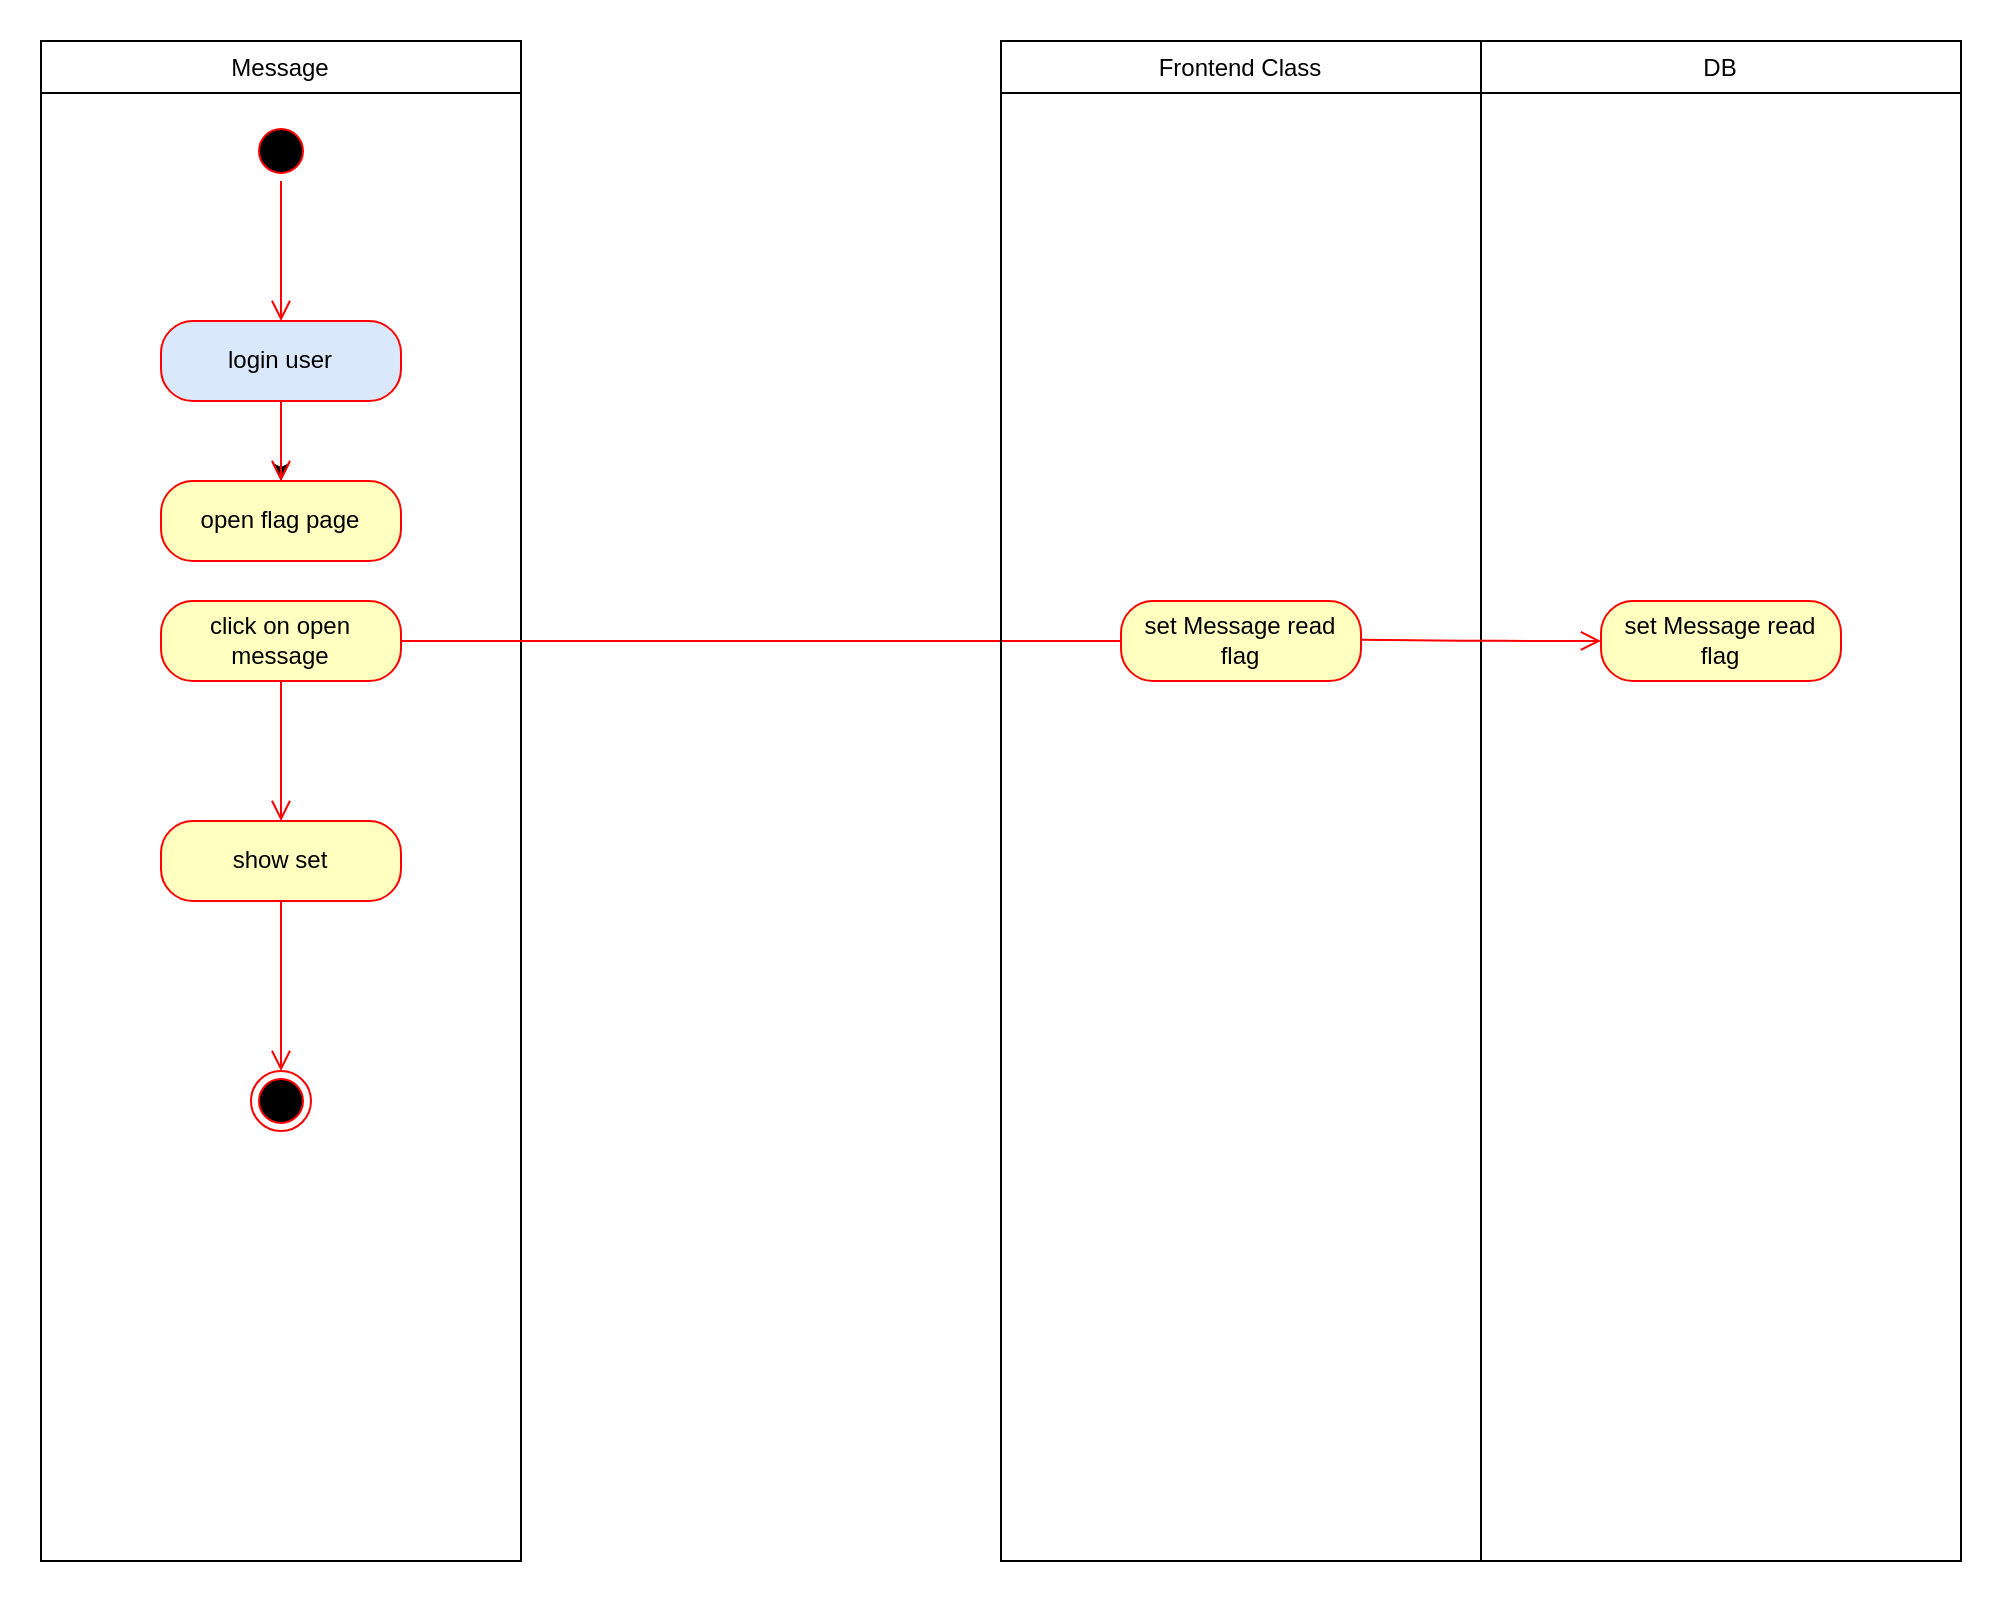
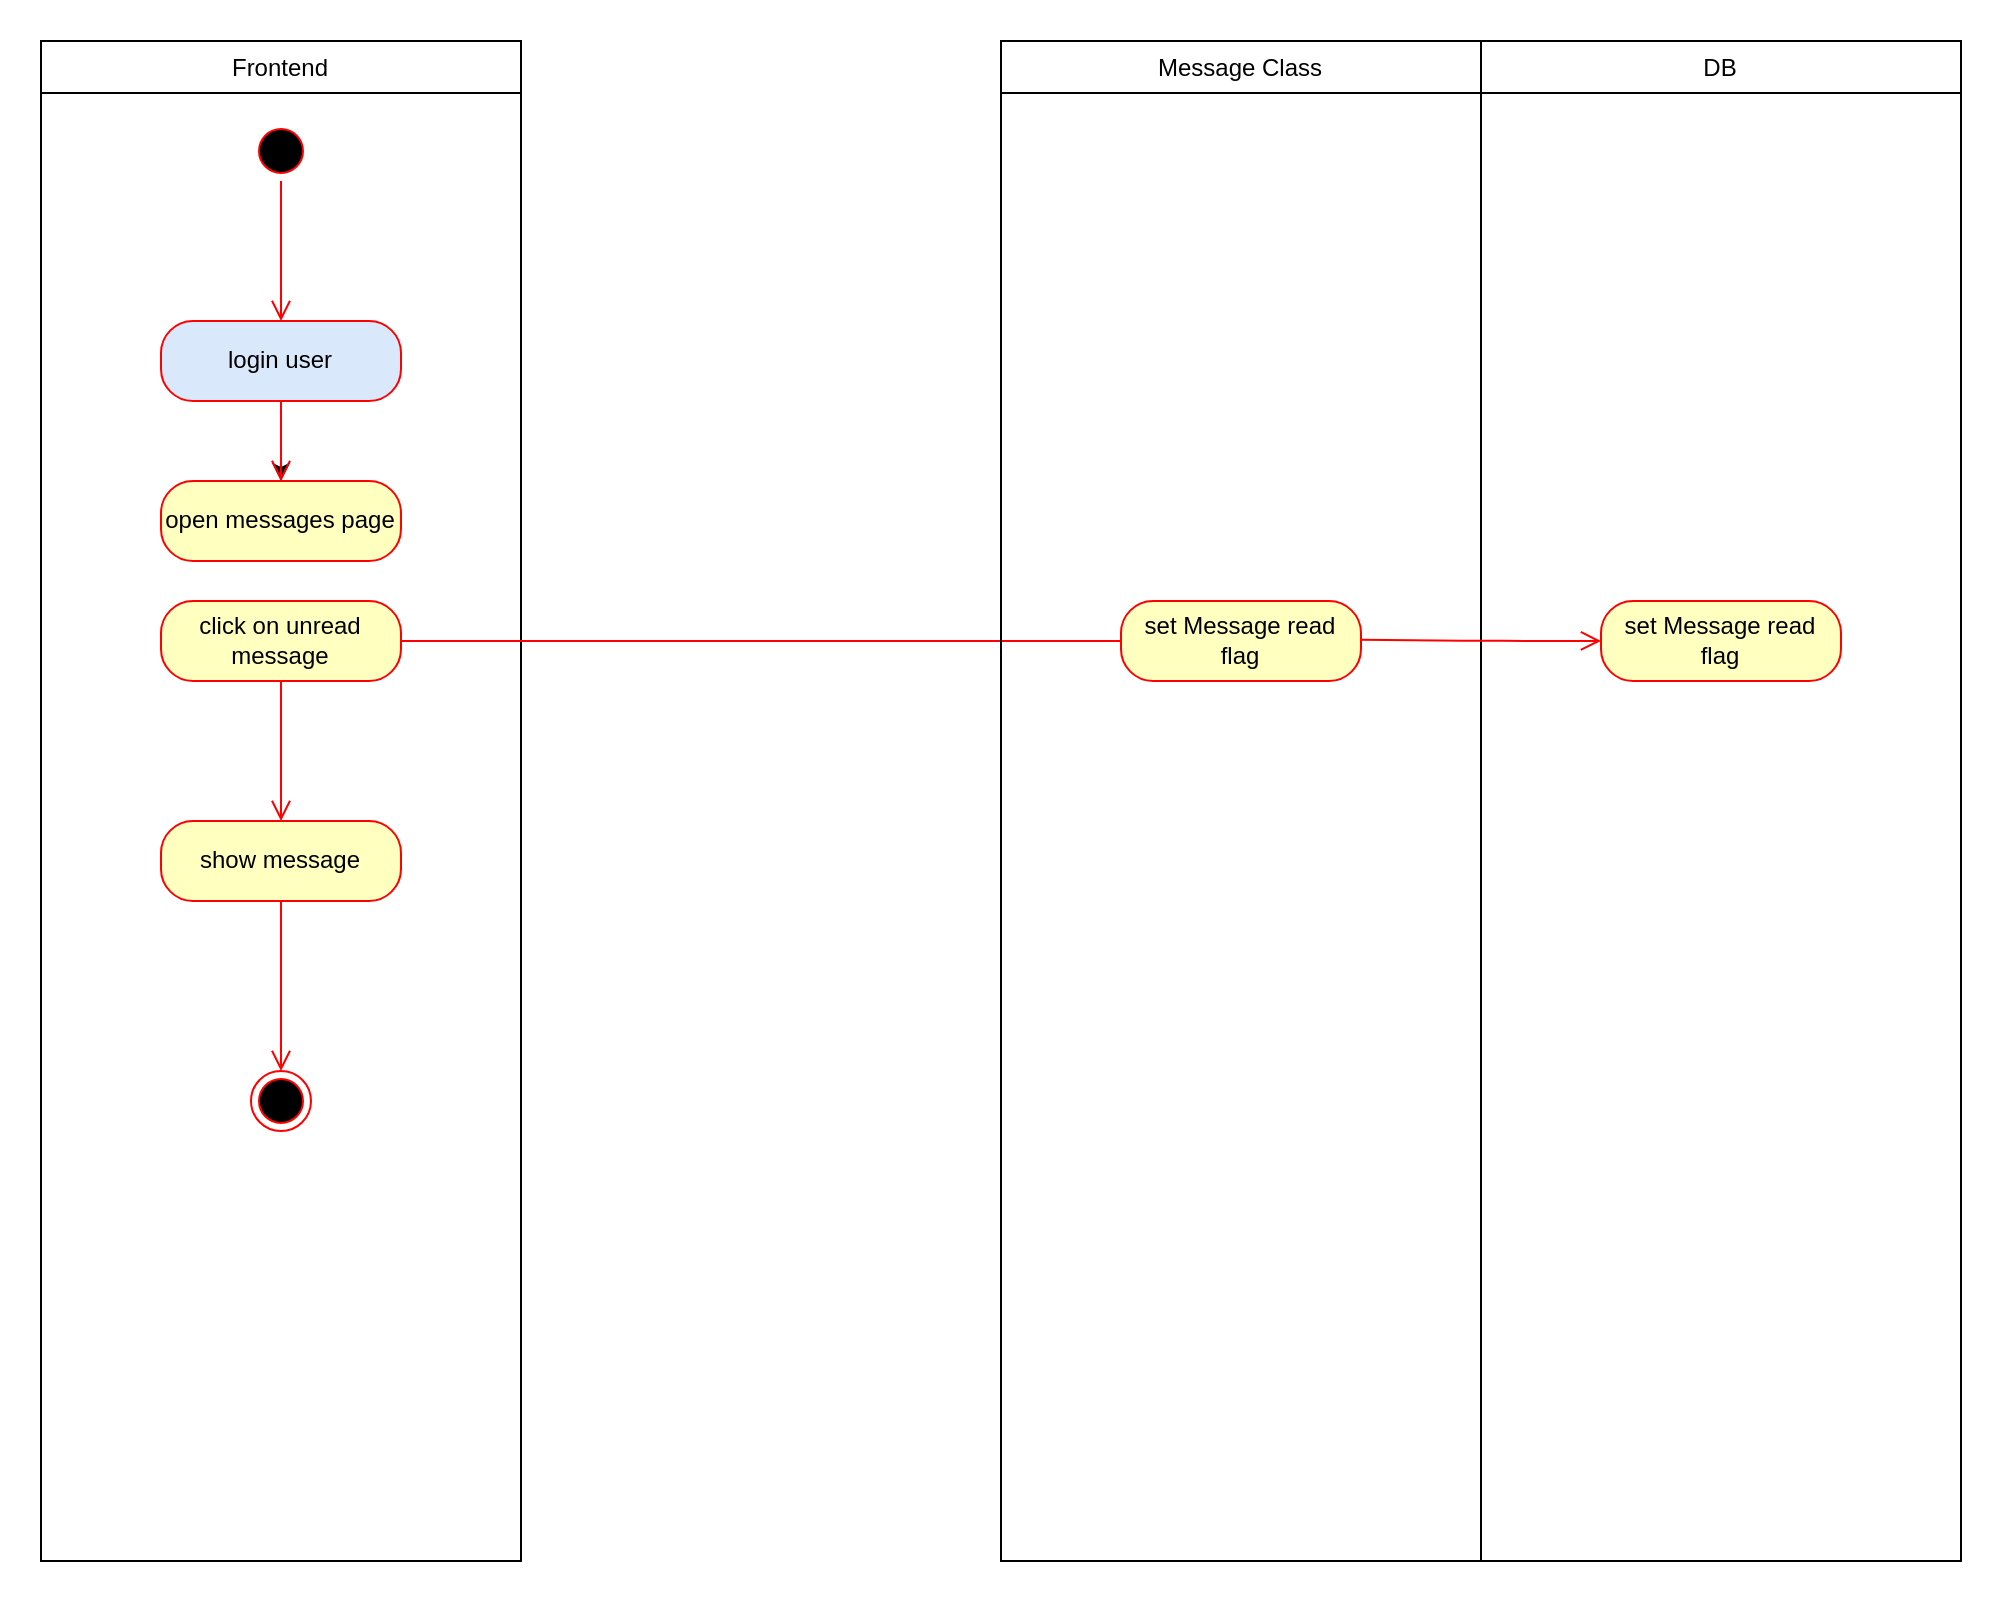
(280, 68) -> (280, 68)
(1240, 68) -> (1240, 68)
(281, 521) -> (281, 521)
(281, 641) -> (281, 641)
(281, 861) -> (281, 861)
